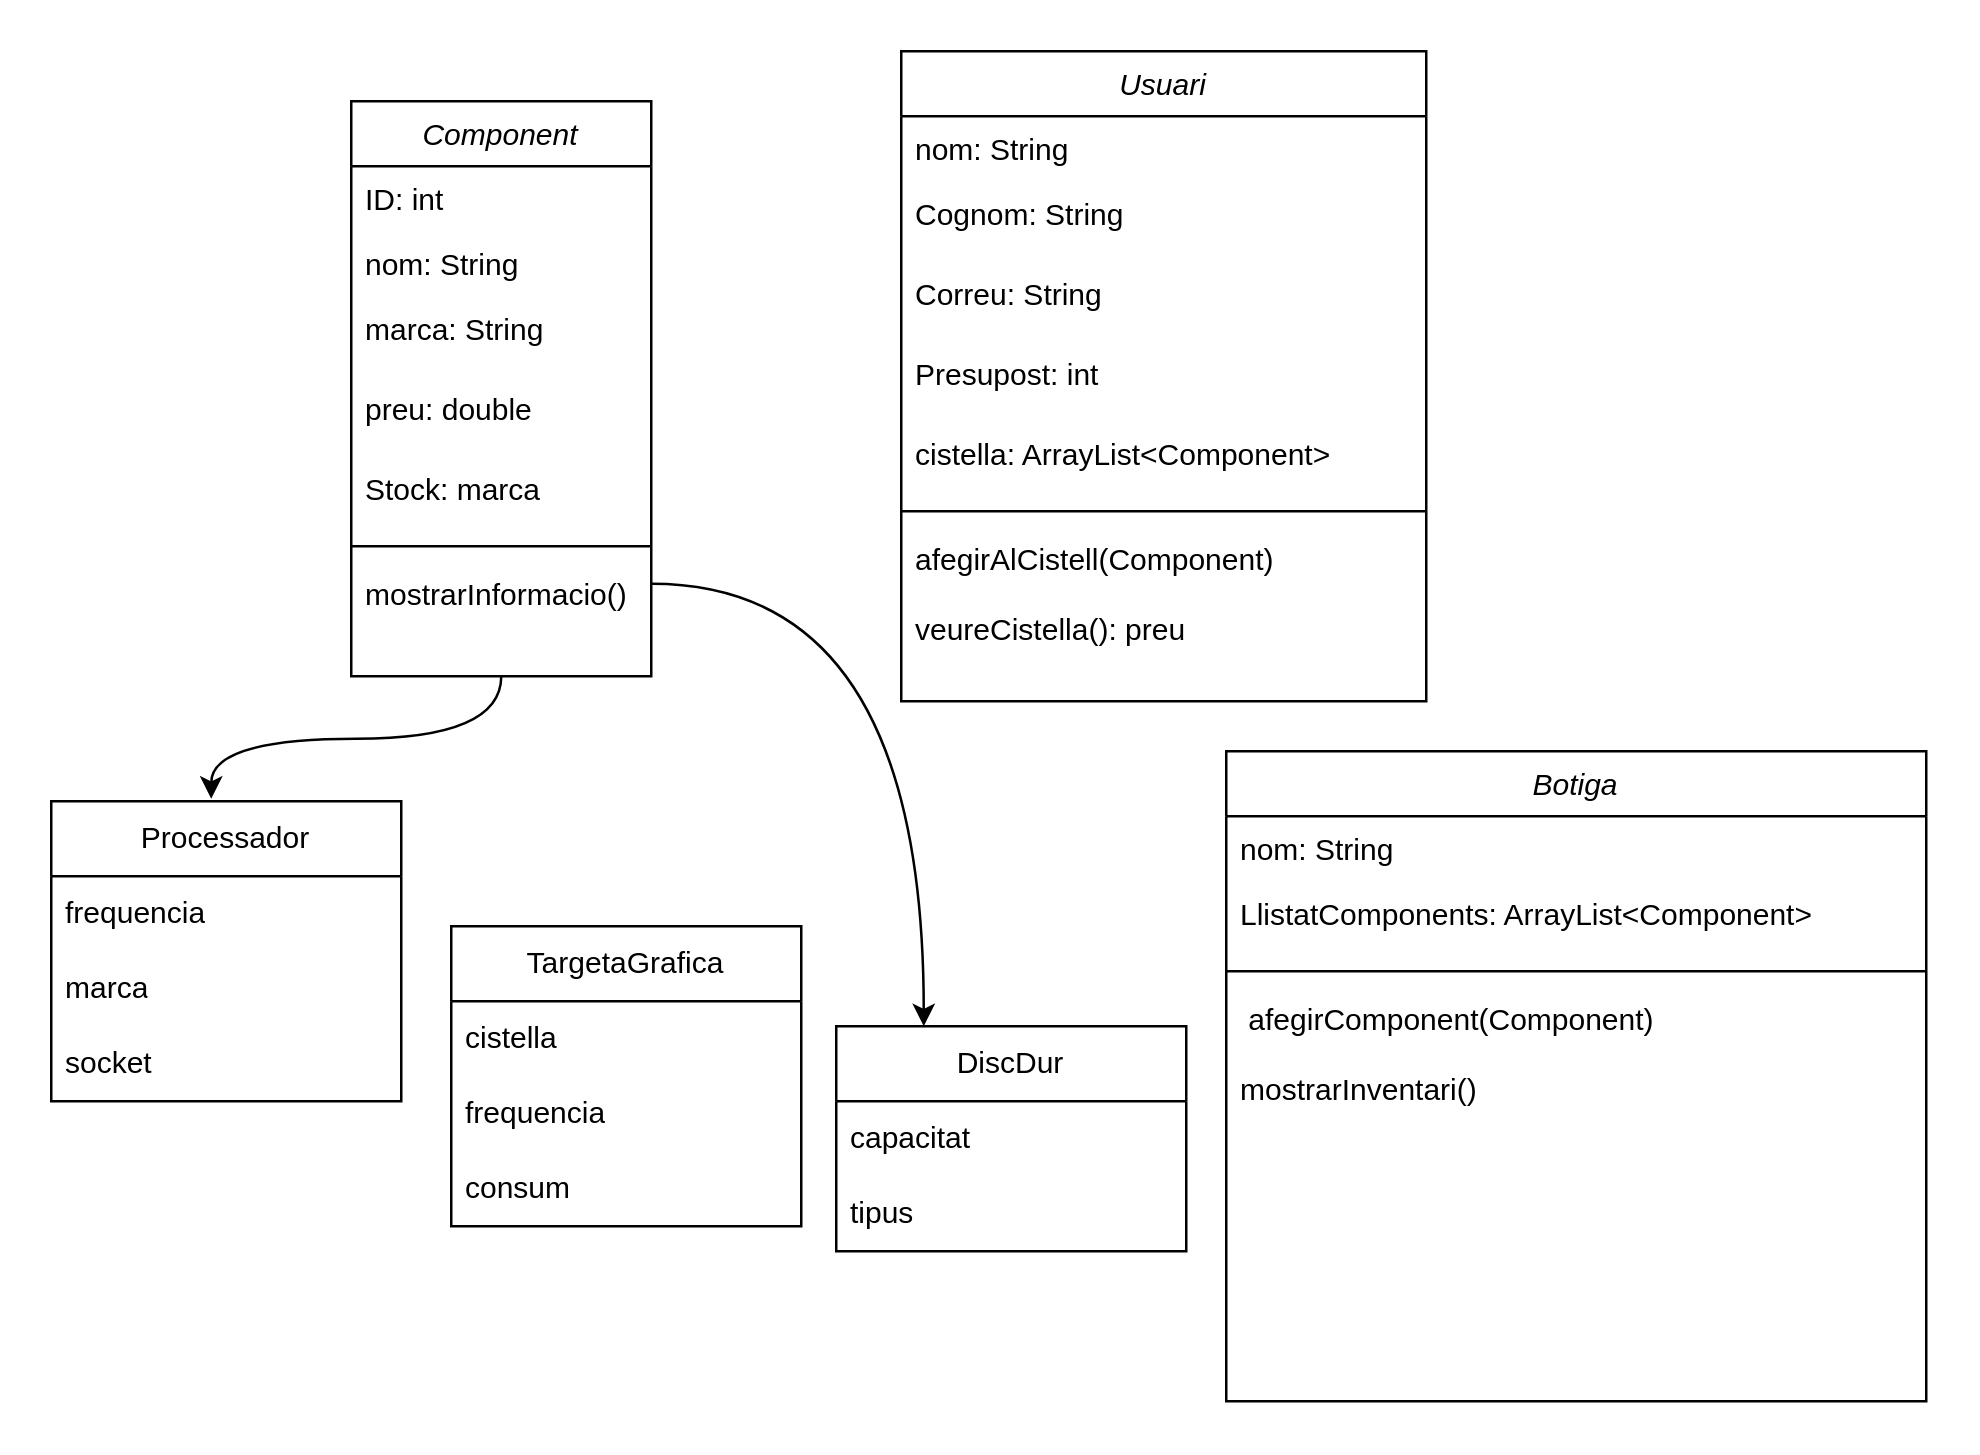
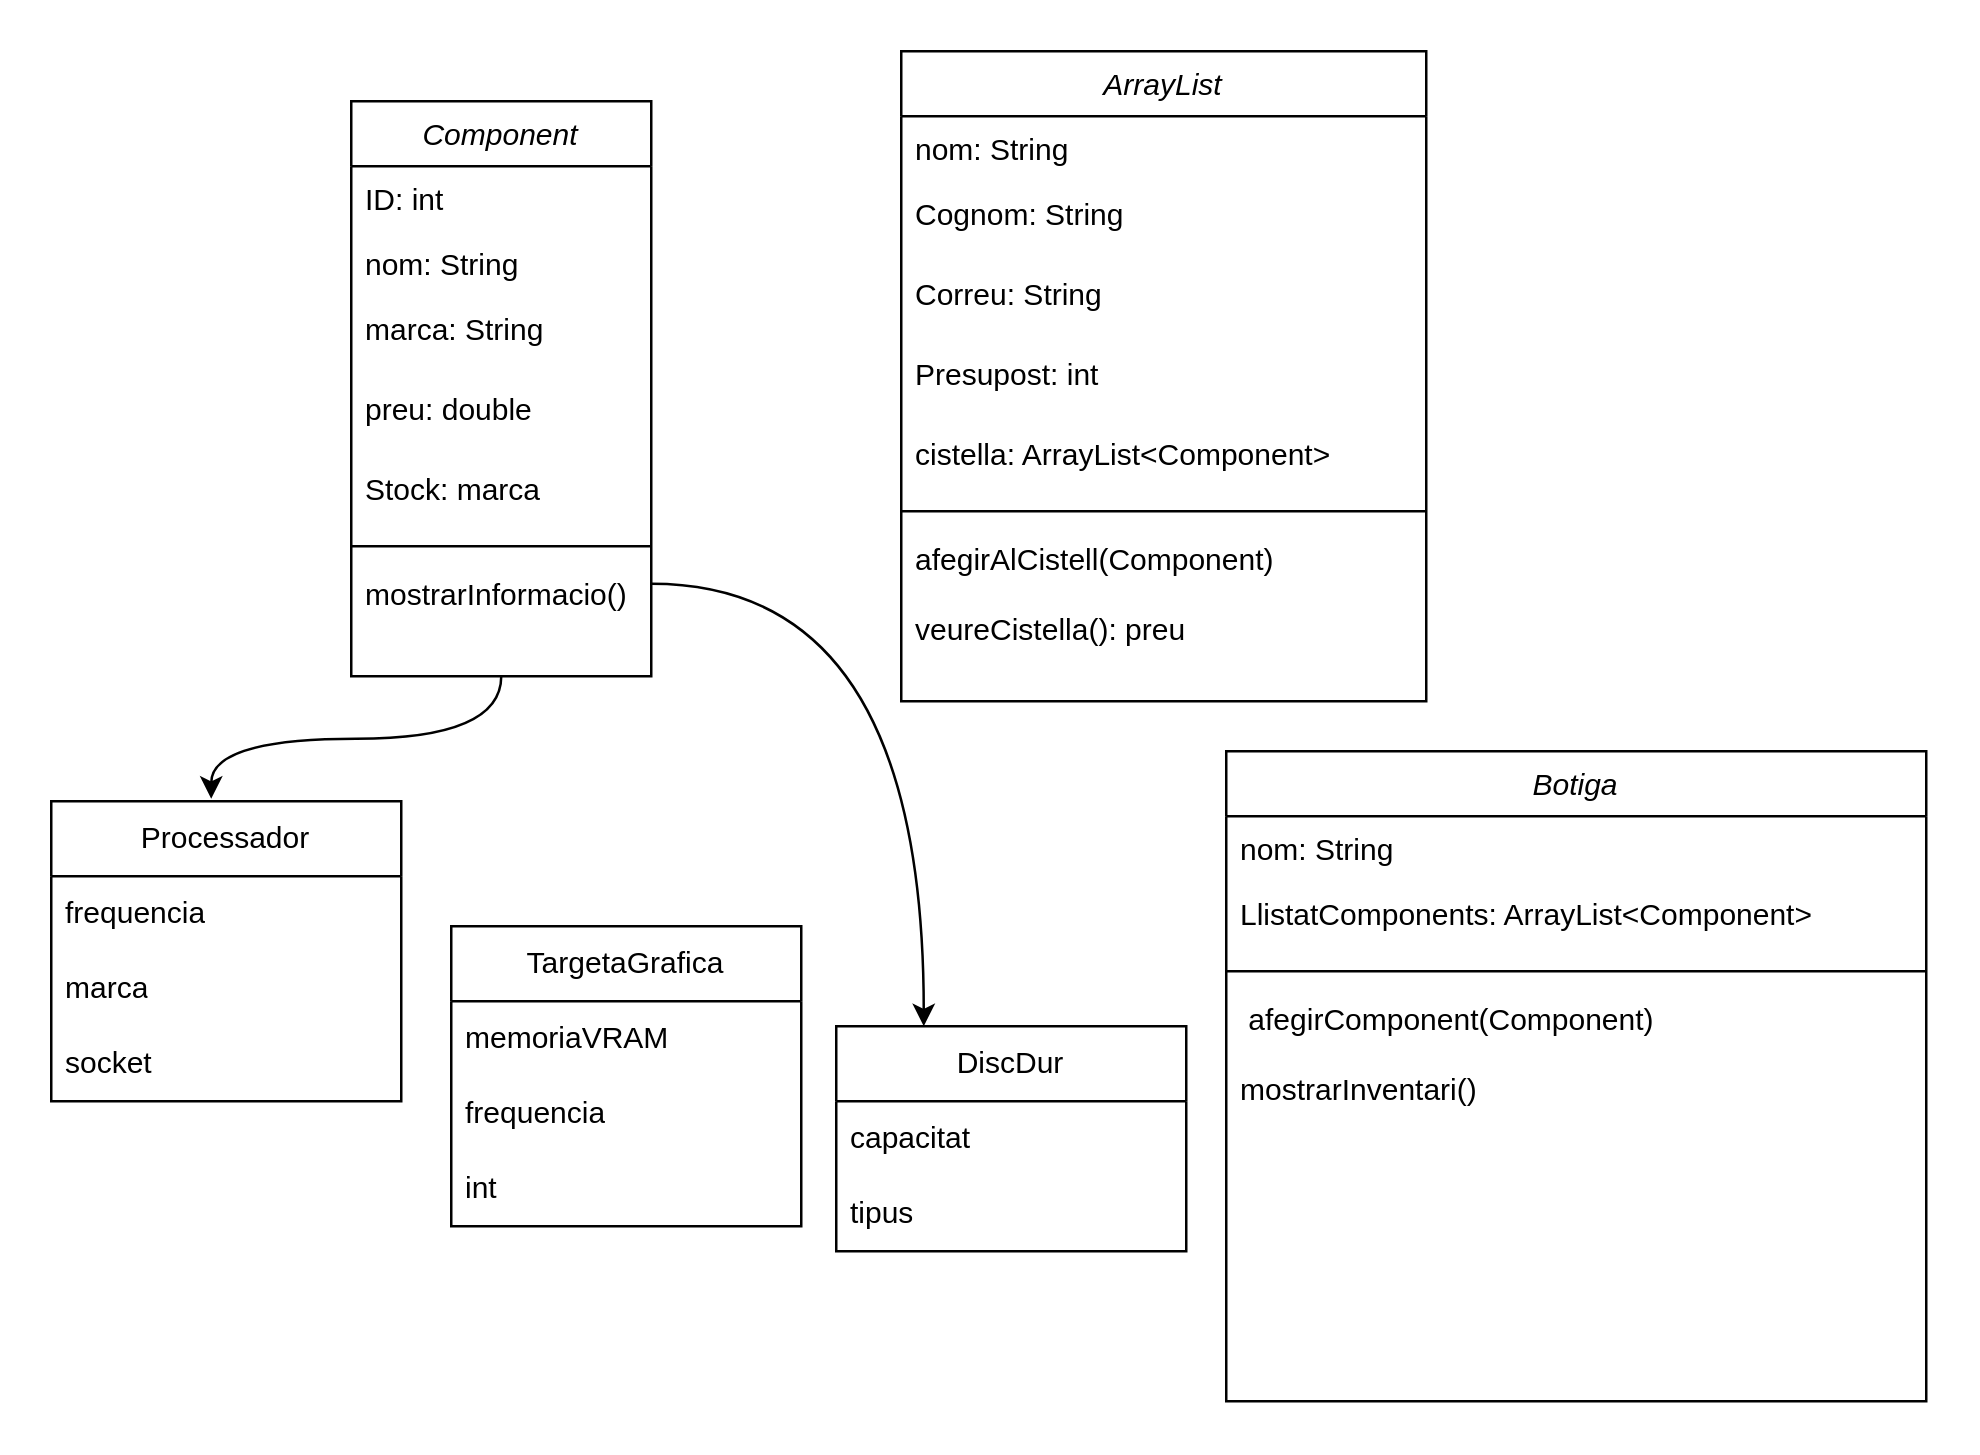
(1163, 85) -> (1163, 85)
(522, 1039) -> (555, 1039)
(517, 1189) -> (488, 1189)
